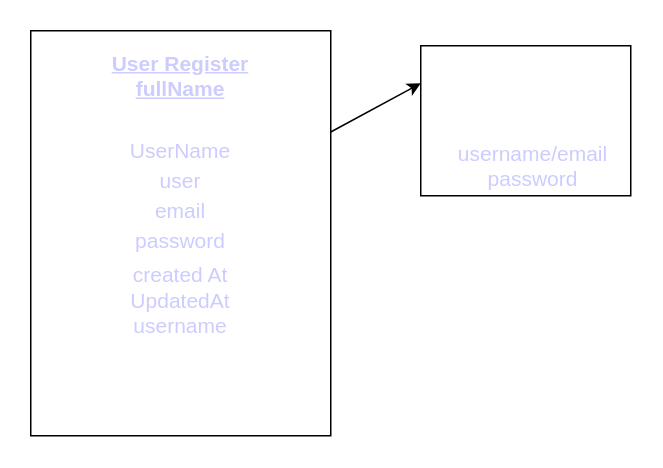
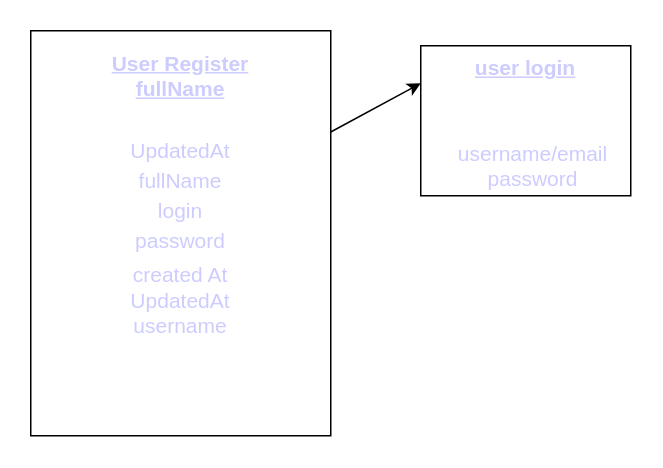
none -> (526, 68)
(181, 151) -> (181, 151)
(181, 181) -> (181, 181)
(181, 211) -> (181, 211)
